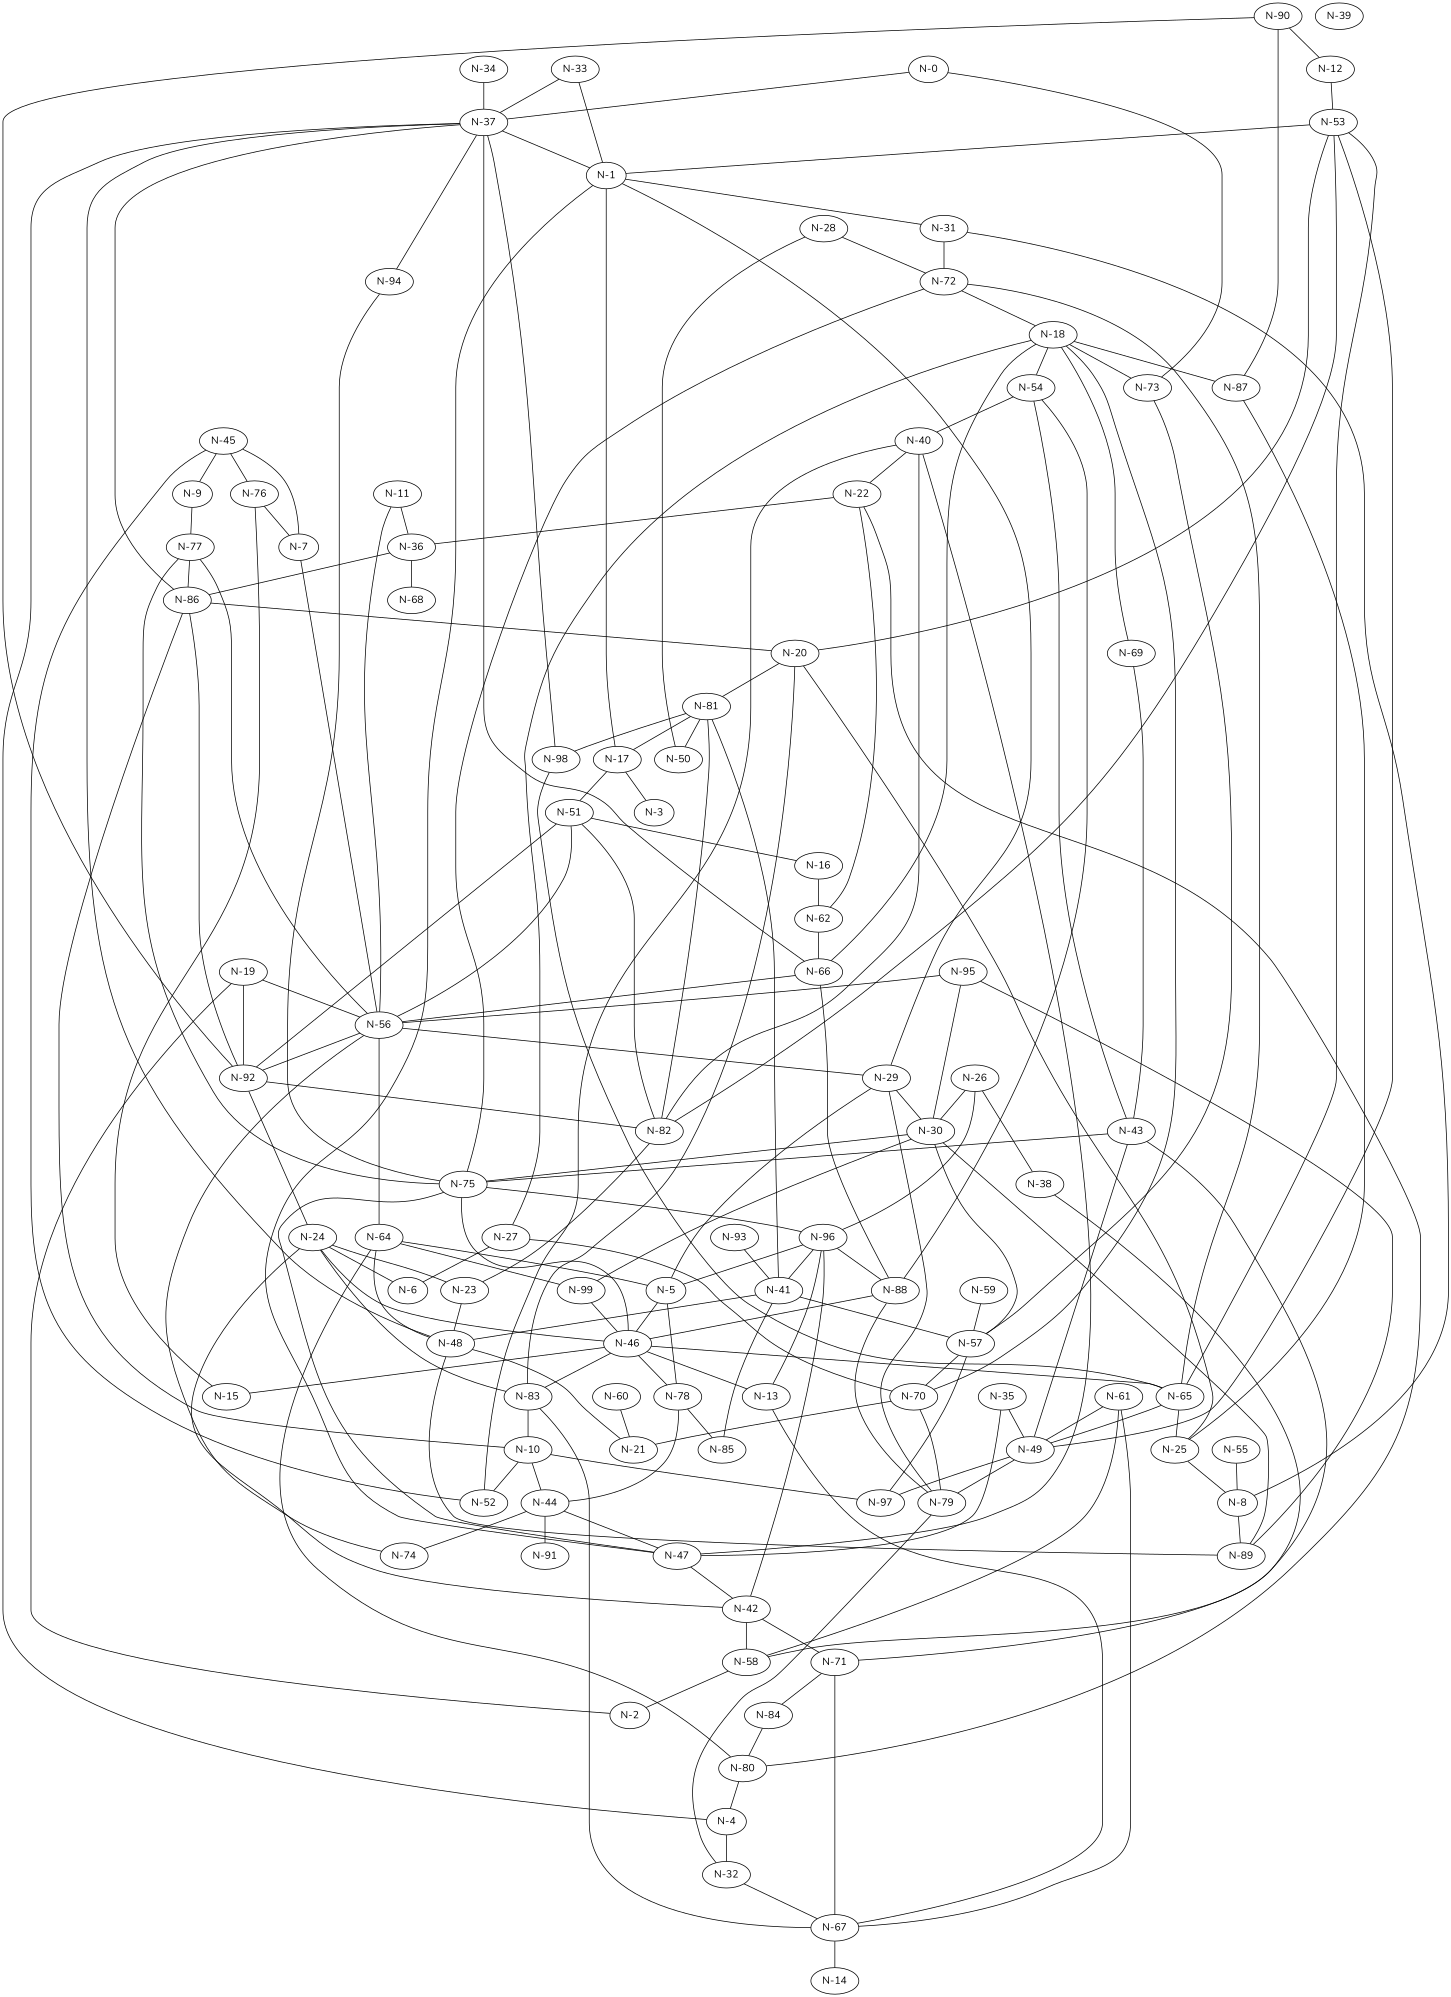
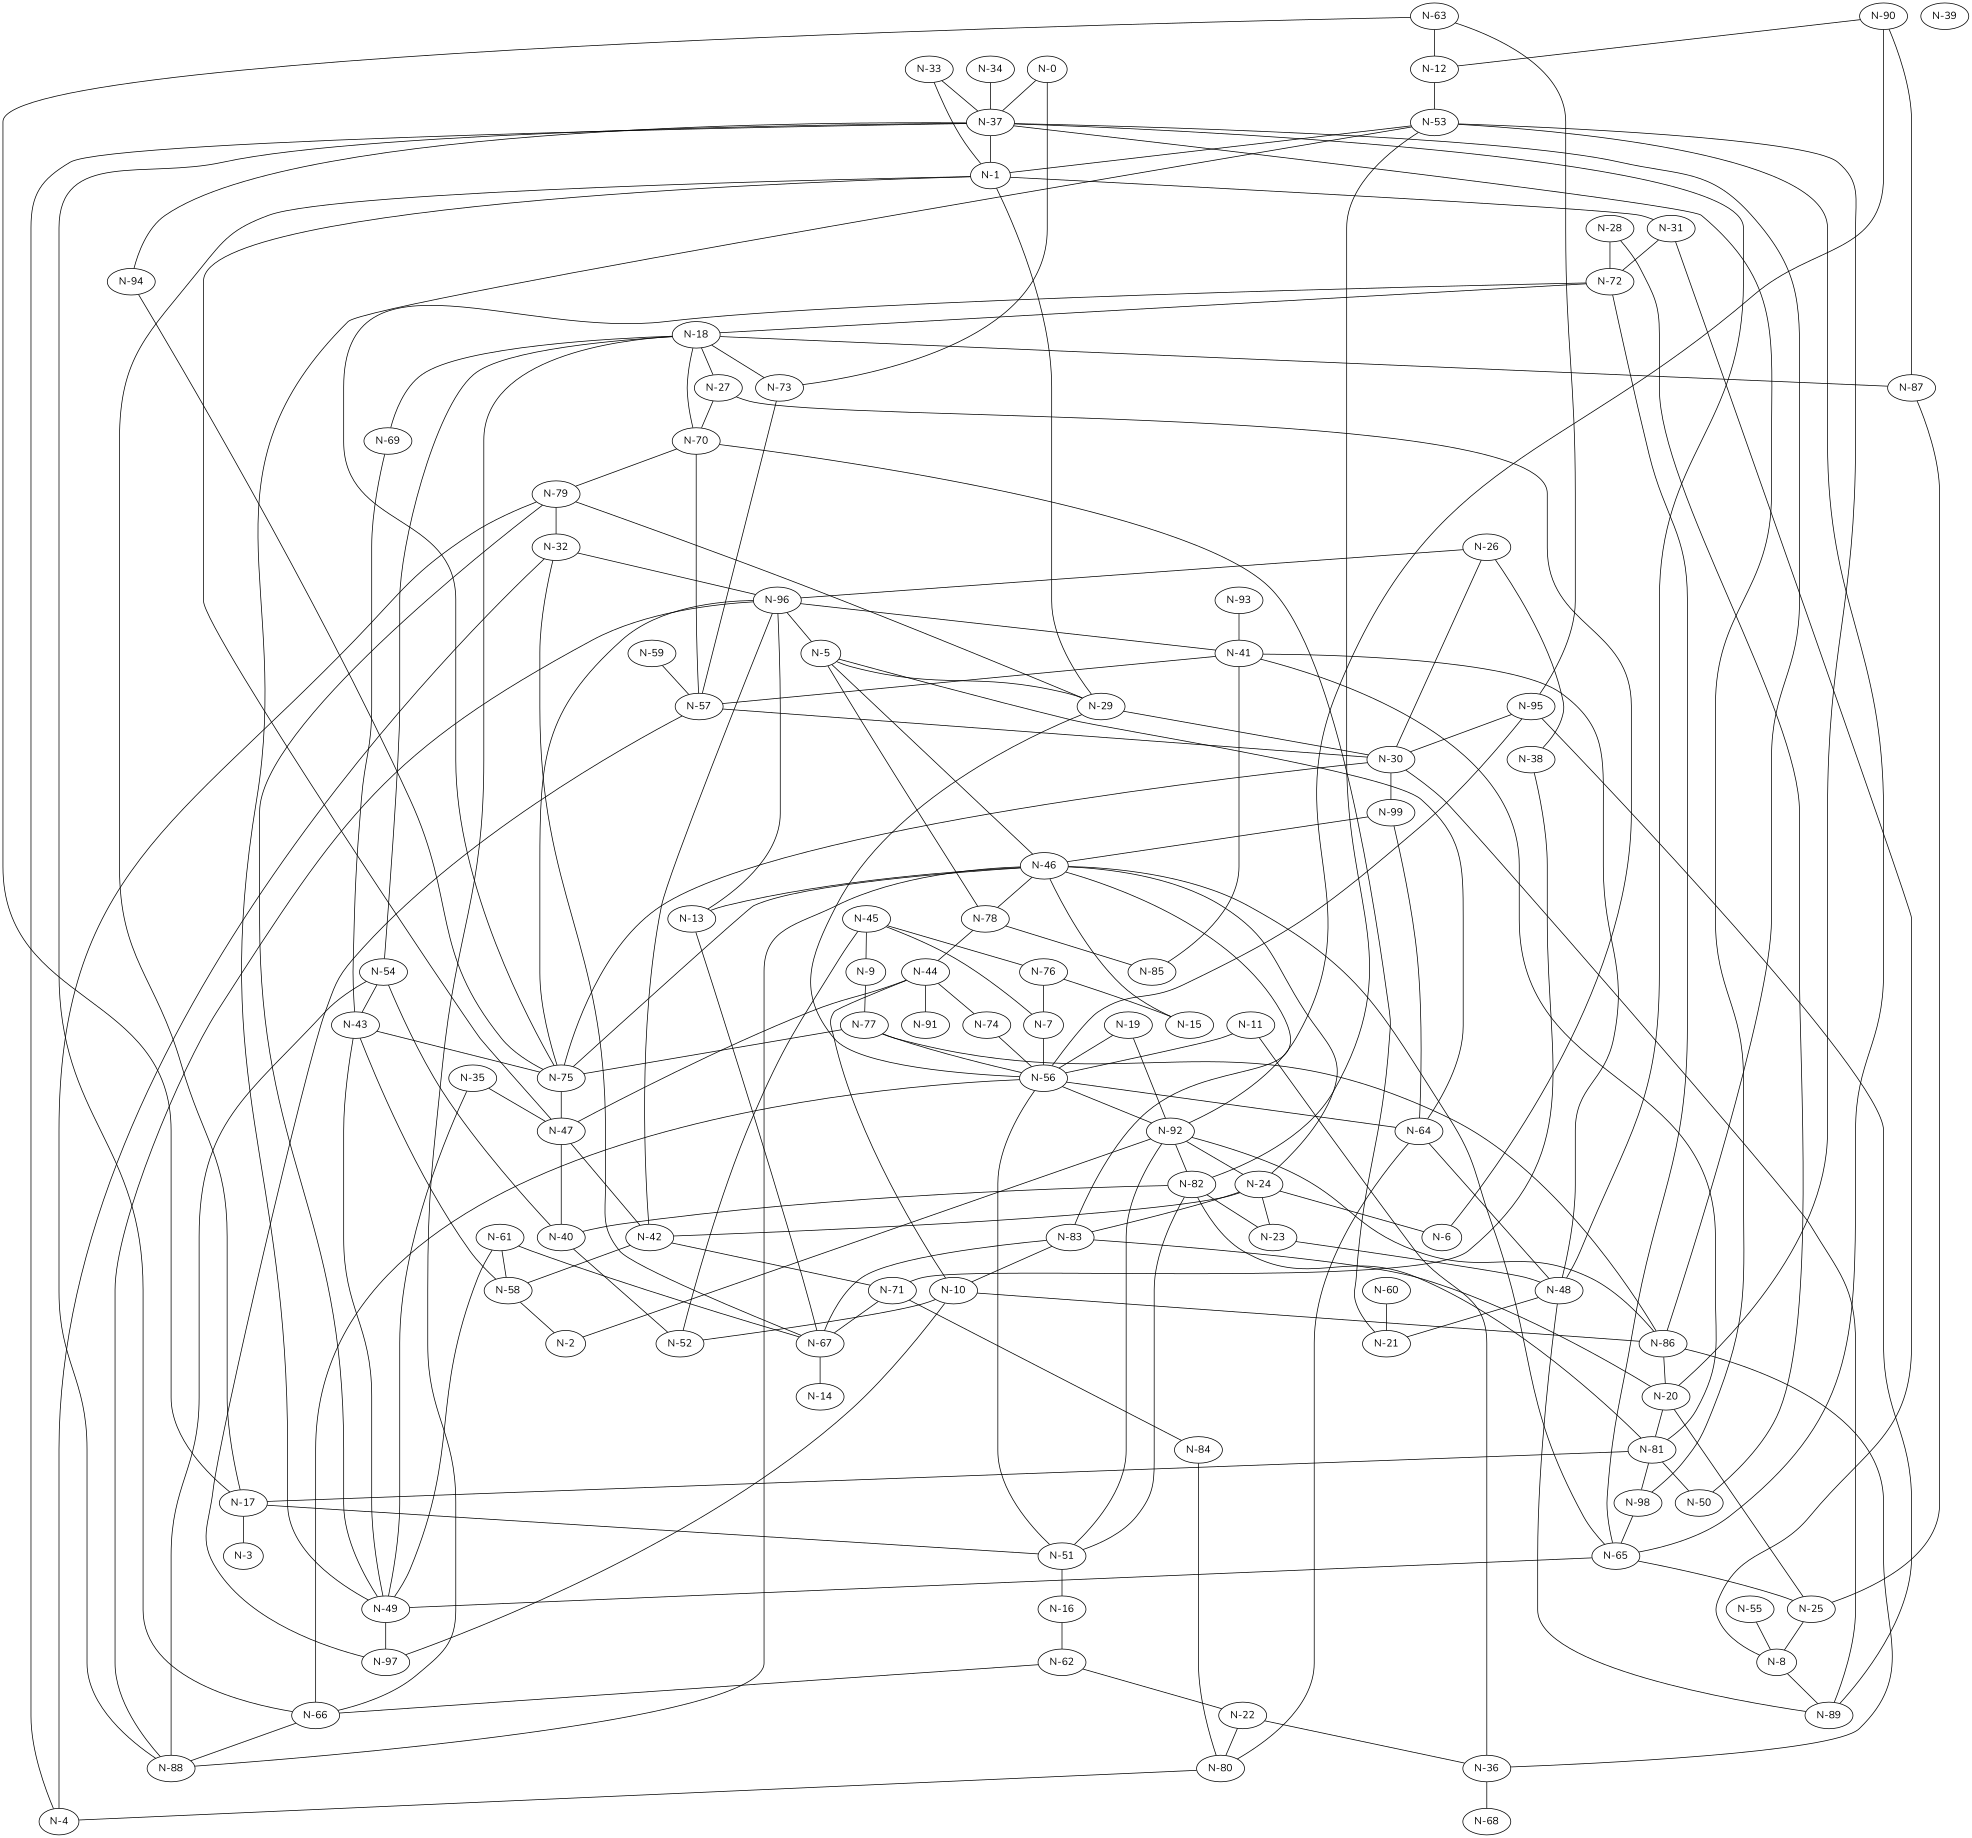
none -> (1434, 16)
(888, 468) -> none
none -> (667, 574)
(31, 1563) -> (867, 1238)
